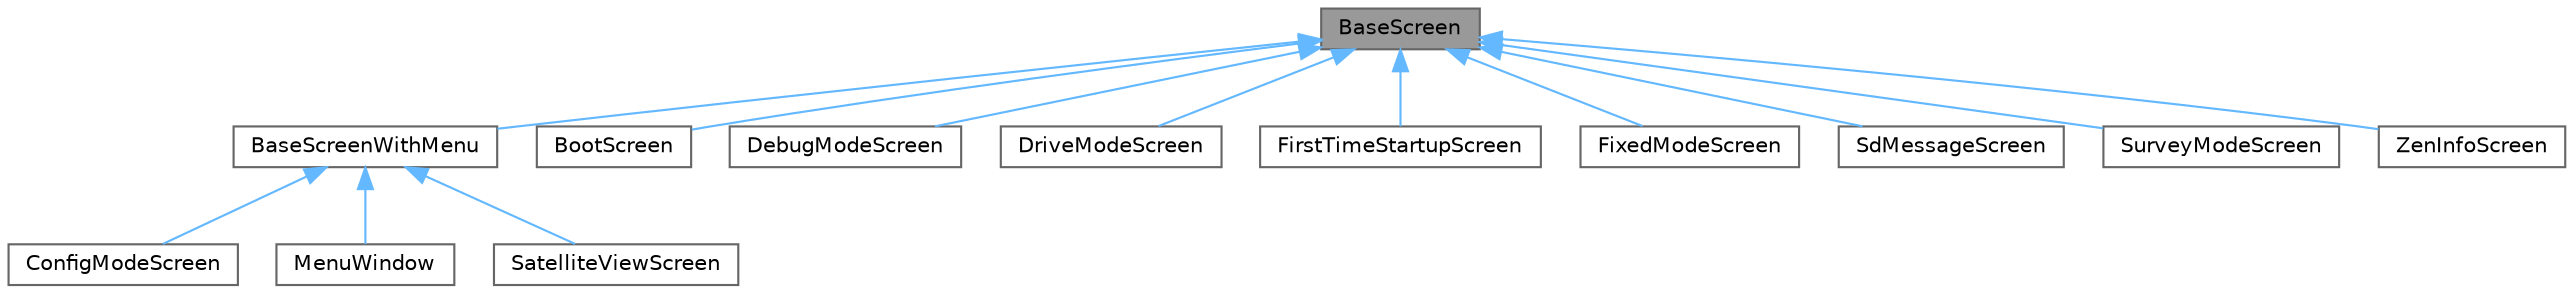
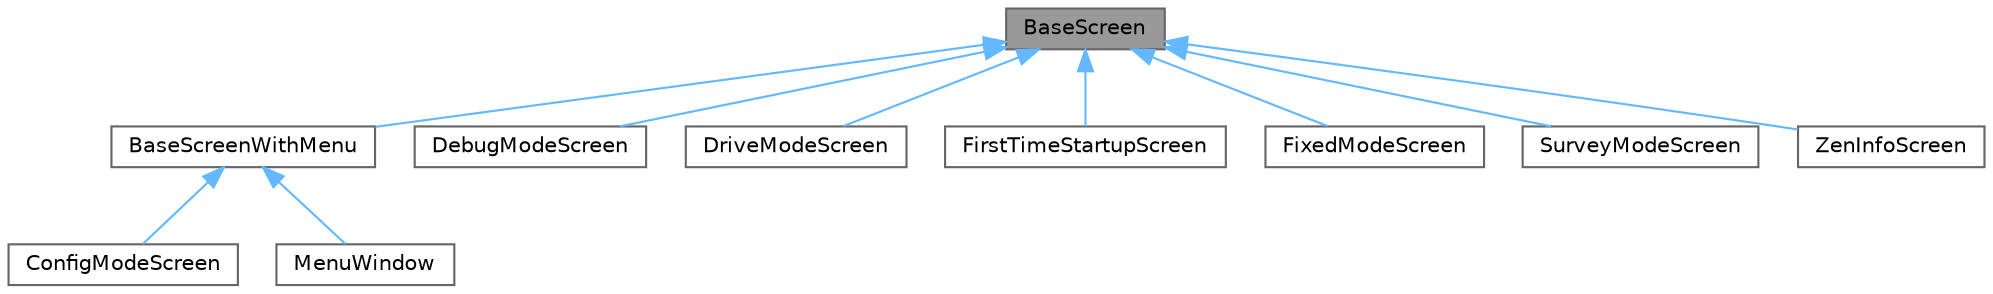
(614, 147) -> none
(1951, 147) -> none
(616, 265) -> none
